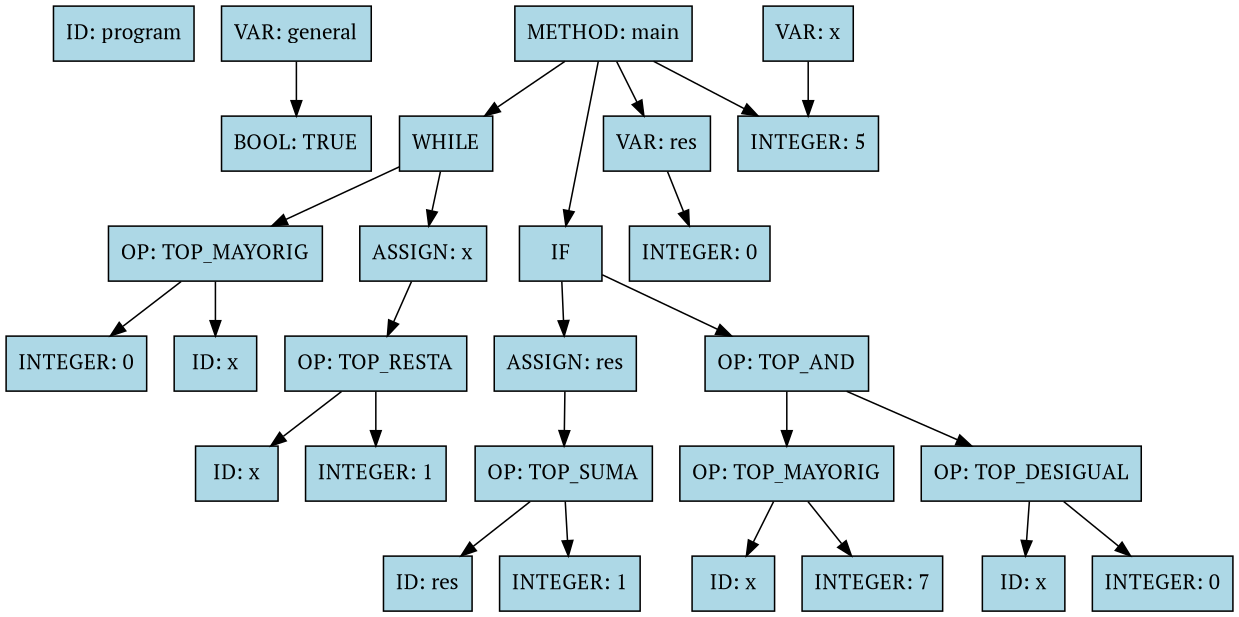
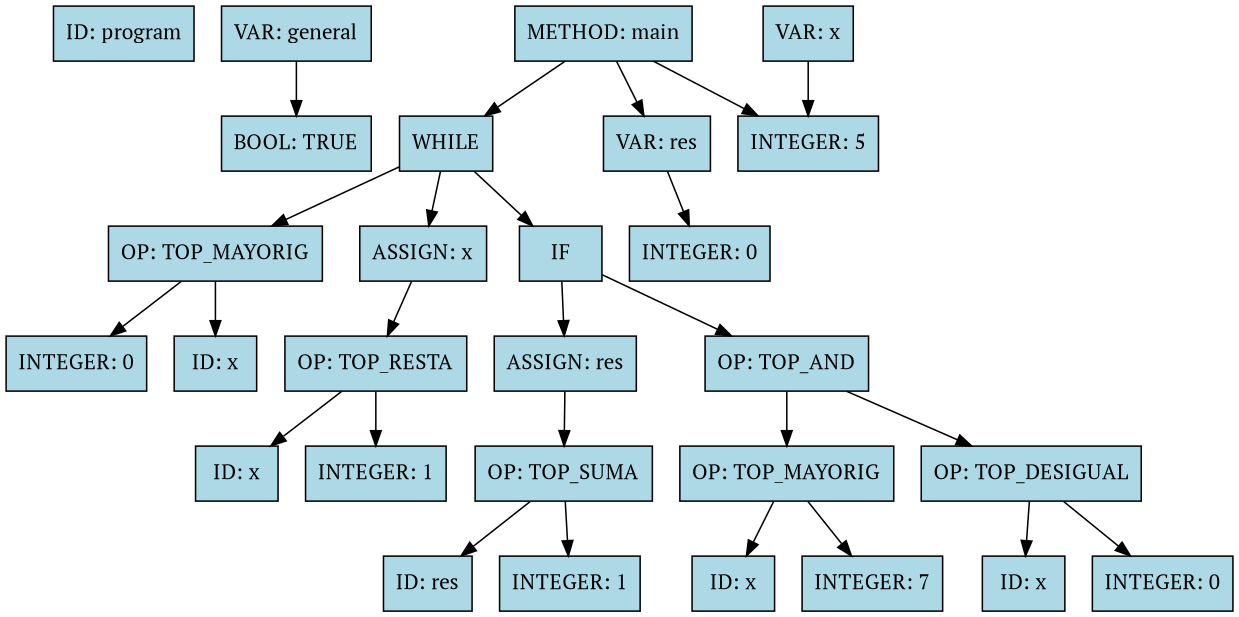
(584, 136) -> (498, 193)
